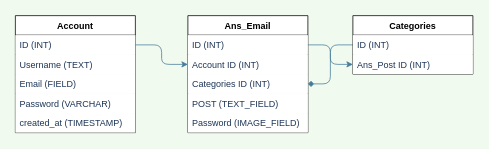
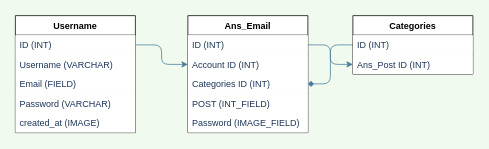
(75, 26) -> (75, 26)
(56, 65) -> (64, 65)
(234, 104) -> (231, 104)
(74, 123) -> (64, 123)
